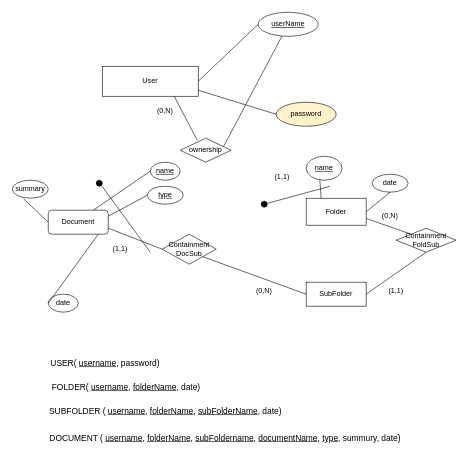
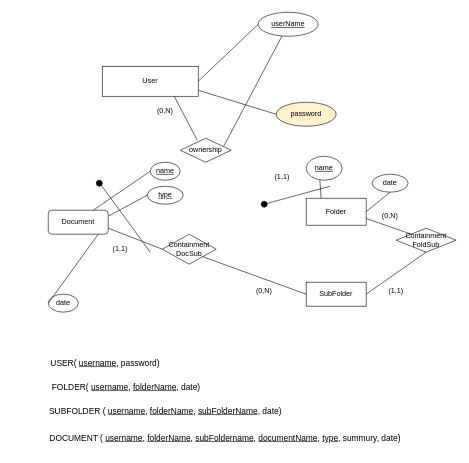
(30, 189) -> none
(36, 211) -> none
